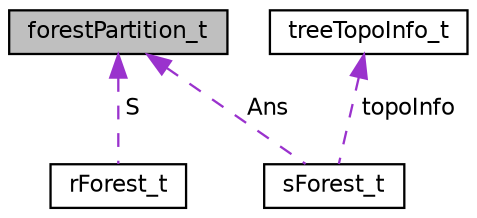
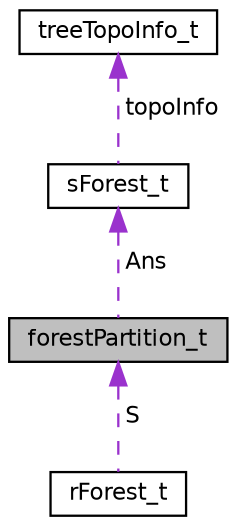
(236, 116) -> (118, 275)
